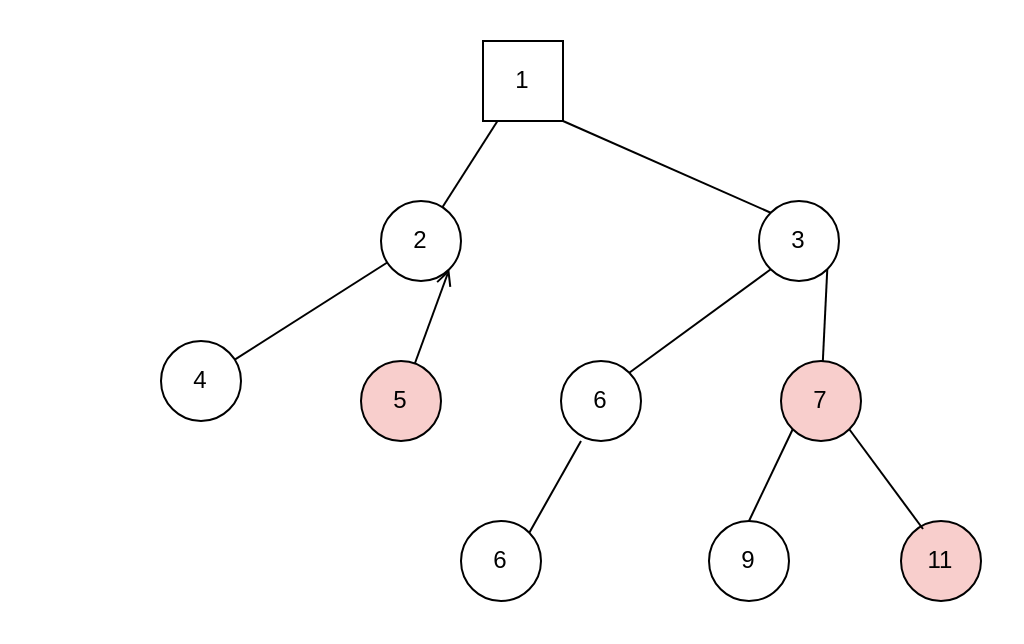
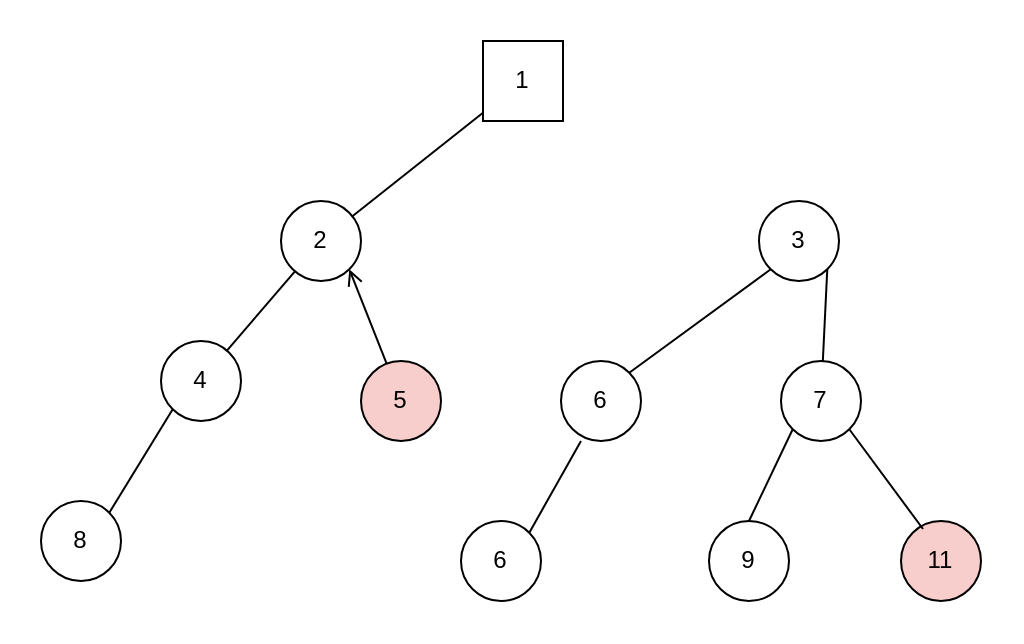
(666, 167) -> none
(421, 241) -> (321, 241)
(821, 401) -> (821, 401)
none -> (141, 461)
none -> (81, 541)
